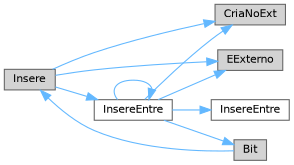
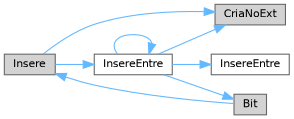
(250, 60) -> none
